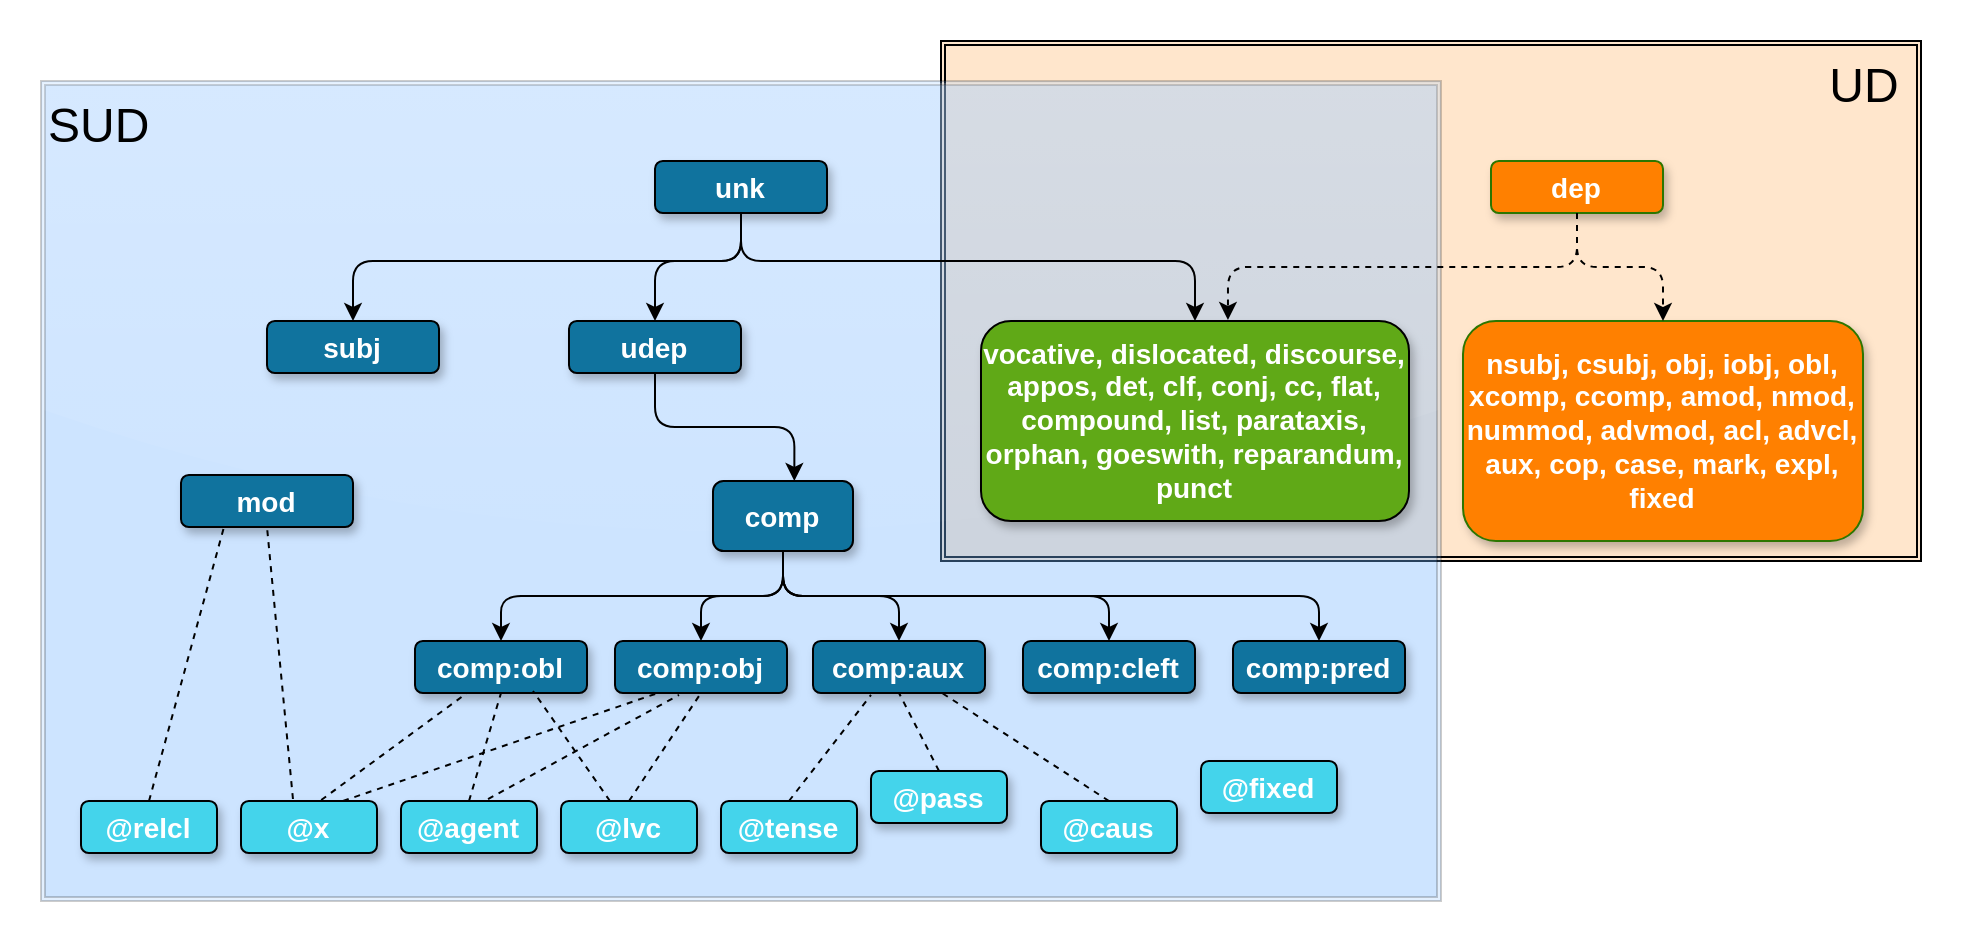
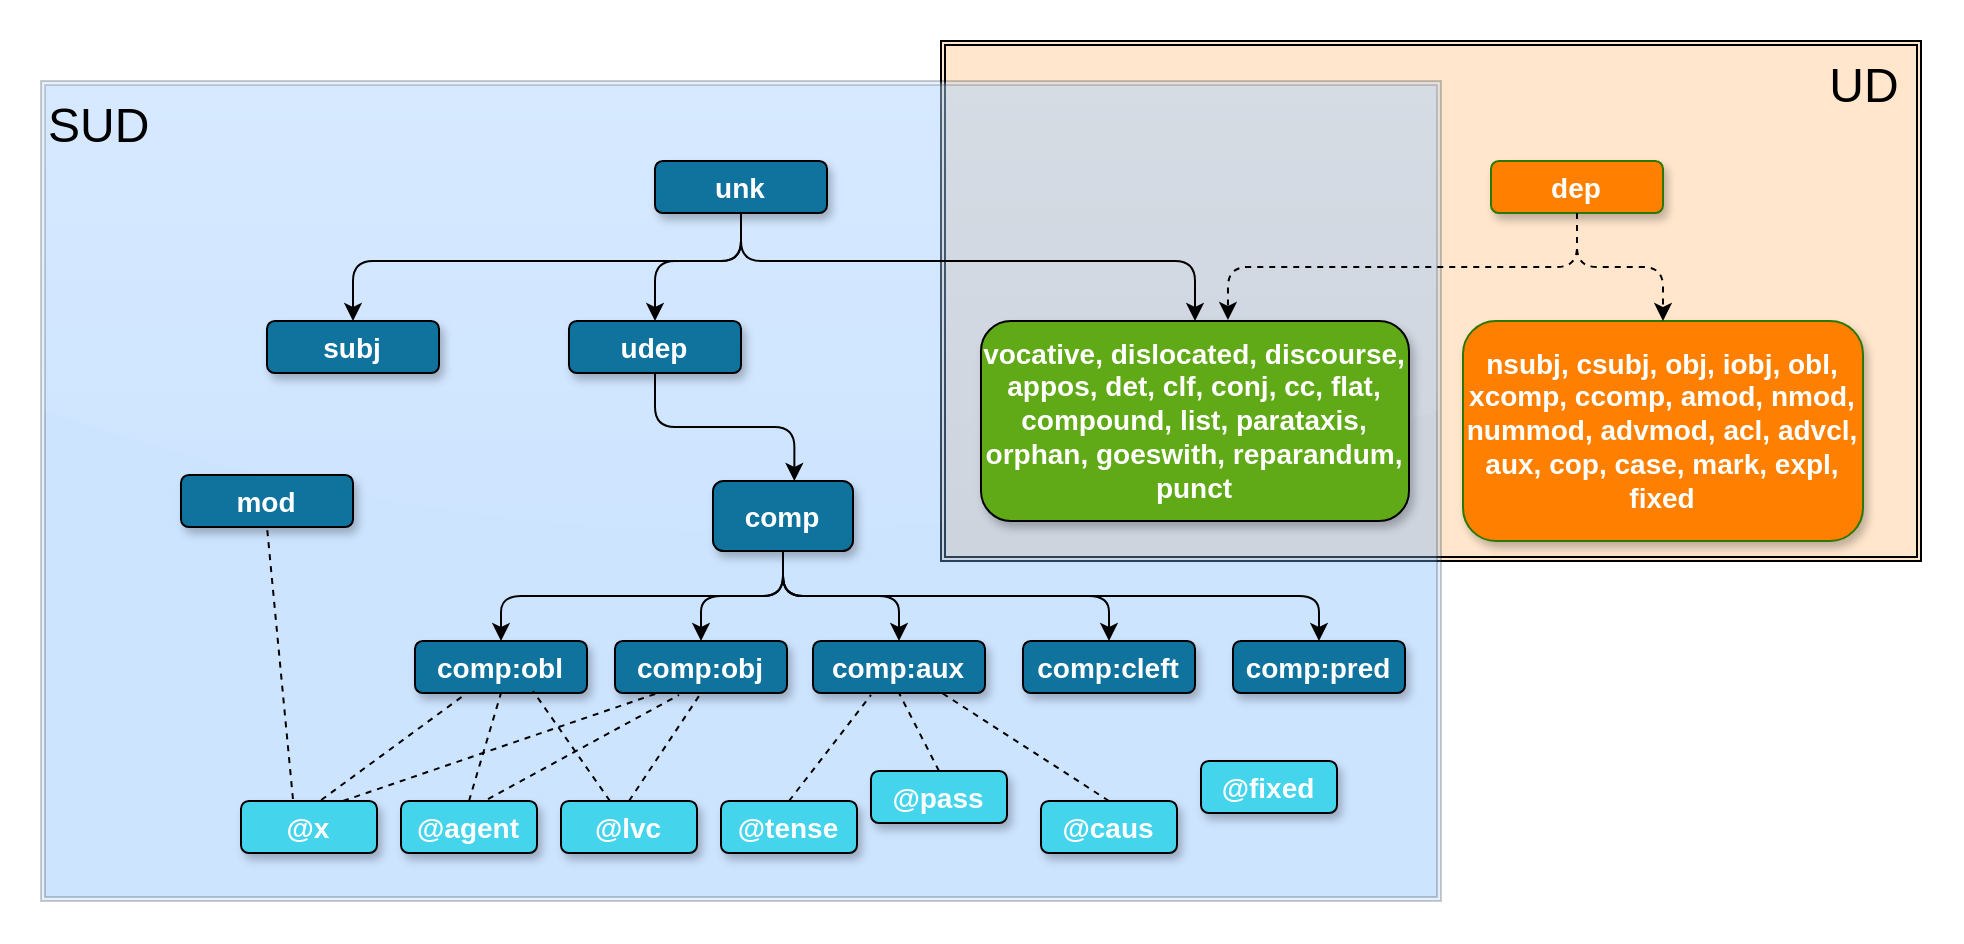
(187, 663) -> none
(149, 827) -> none
